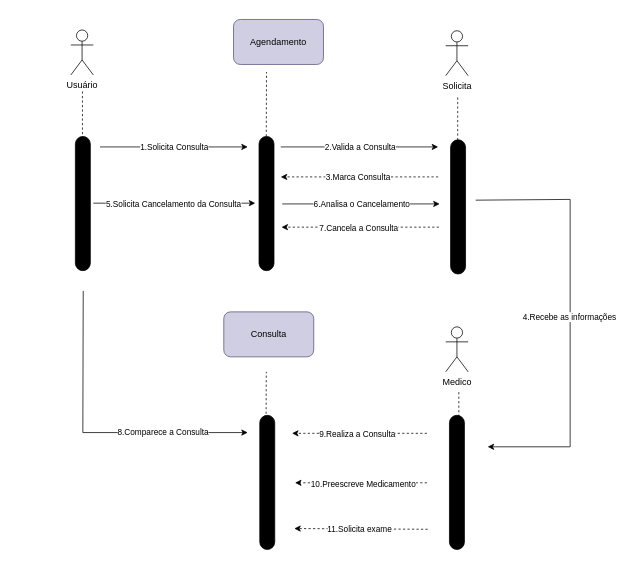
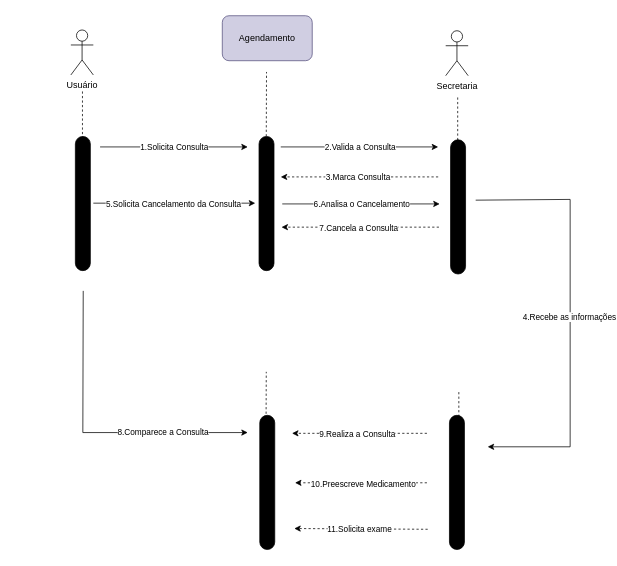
(279, 42) -> (267, 38)
(458, 86) -> (458, 86)
(269, 334) -> none
(457, 349) -> none
